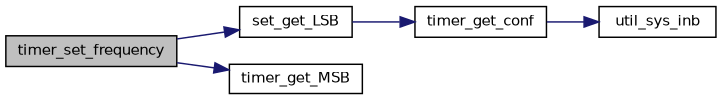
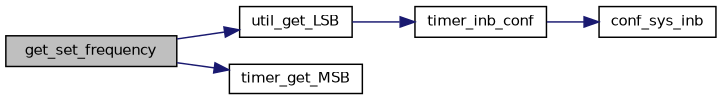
(296, 22) -> (296, 22)
(481, 22) -> (481, 22)
(658, 22) -> (658, 22)
(91, 51) -> (91, 51)
